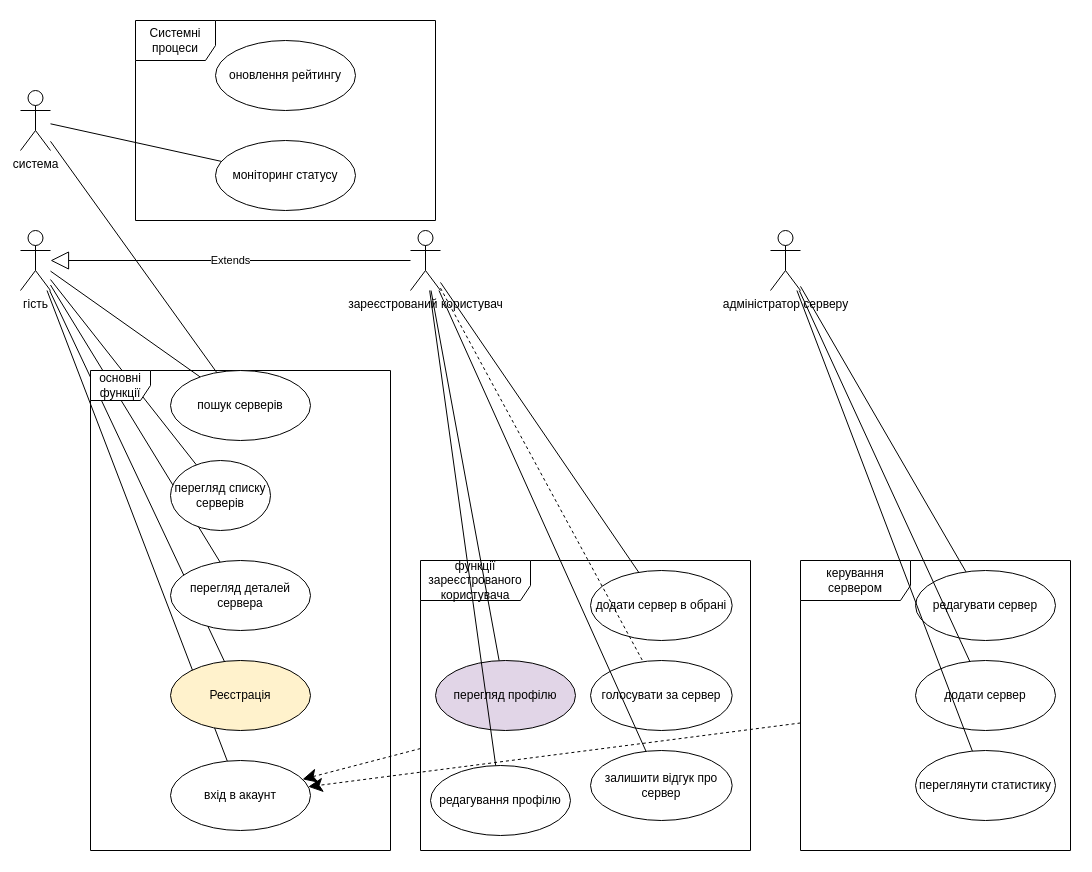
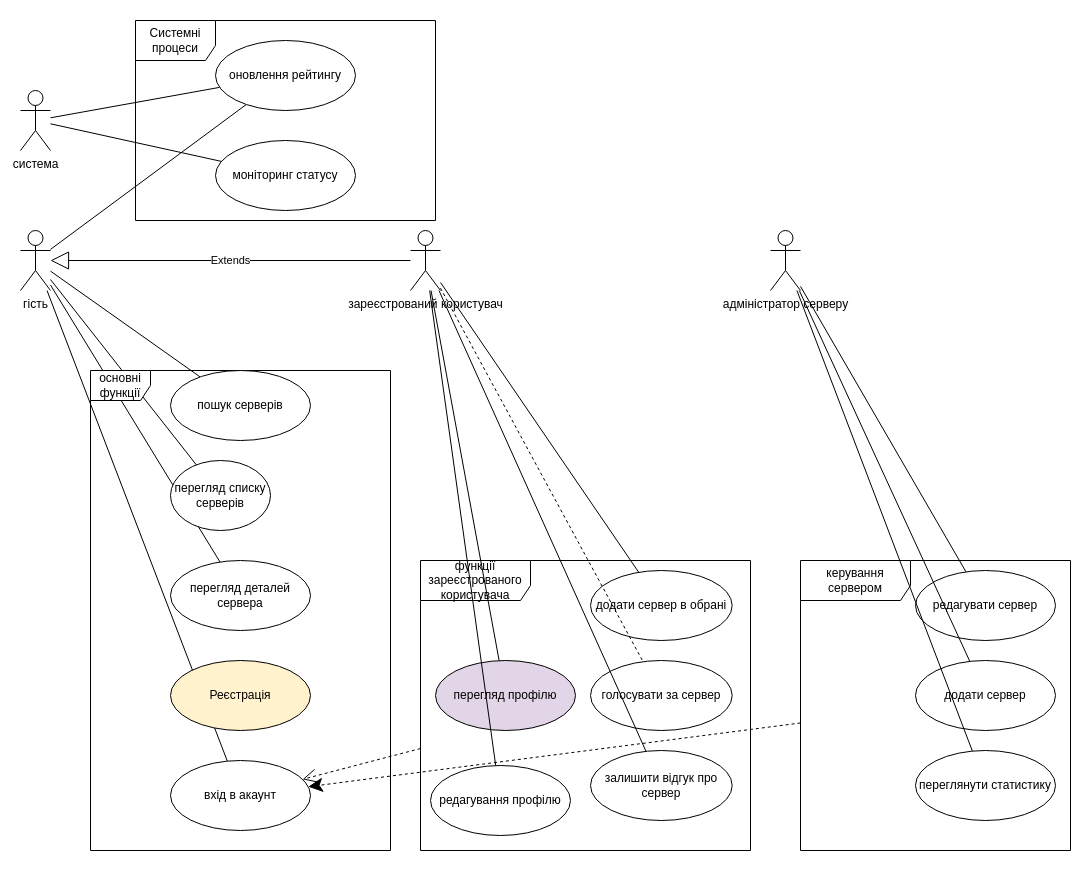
(134, 257) -> (133, 103)
(143, 488) -> (149, 177)
(315, 776) -> (311, 777)
